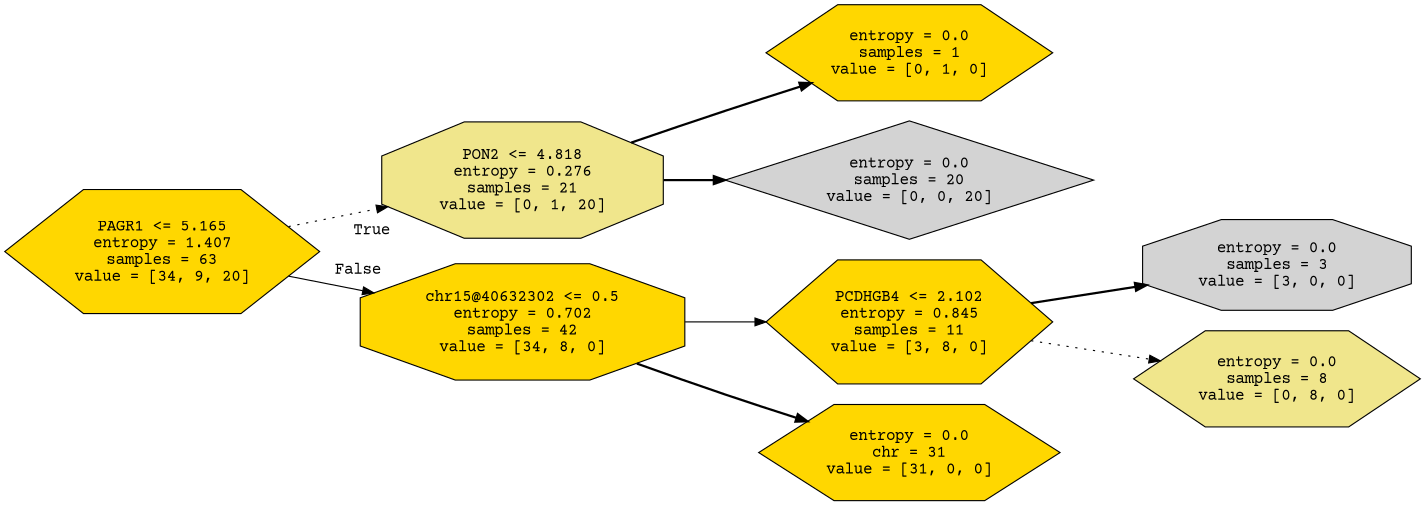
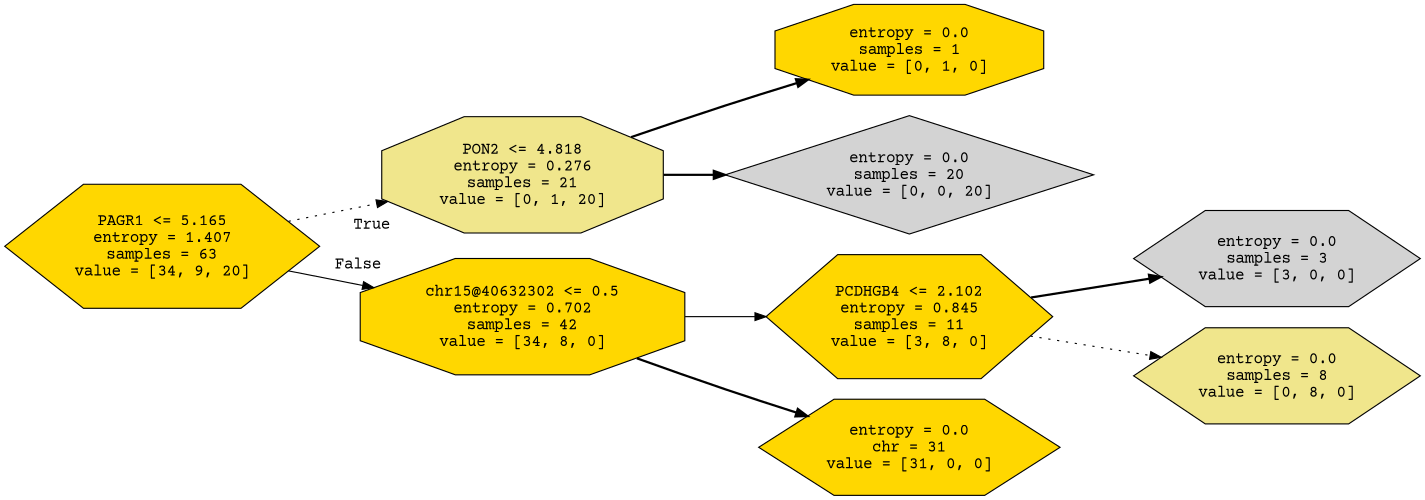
(909, 53) -> (909, 50)
(1277, 265) -> (1277, 259)
